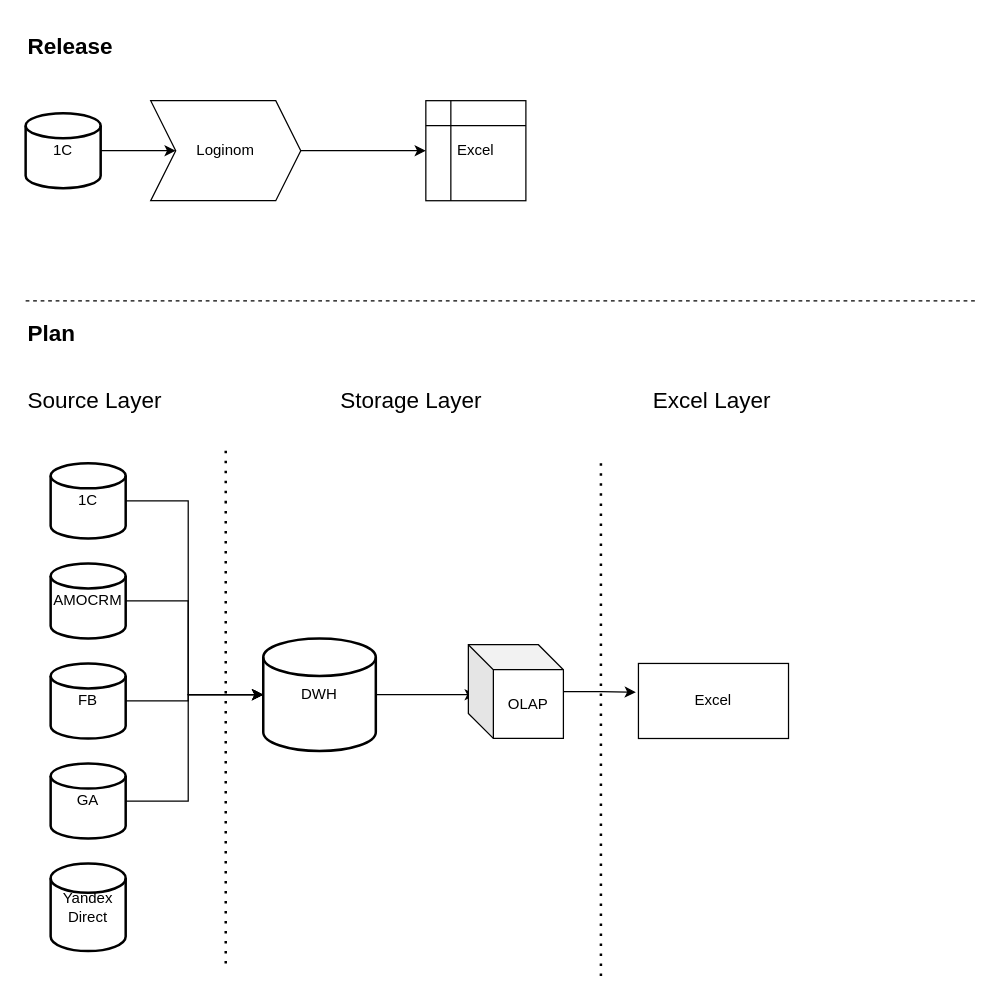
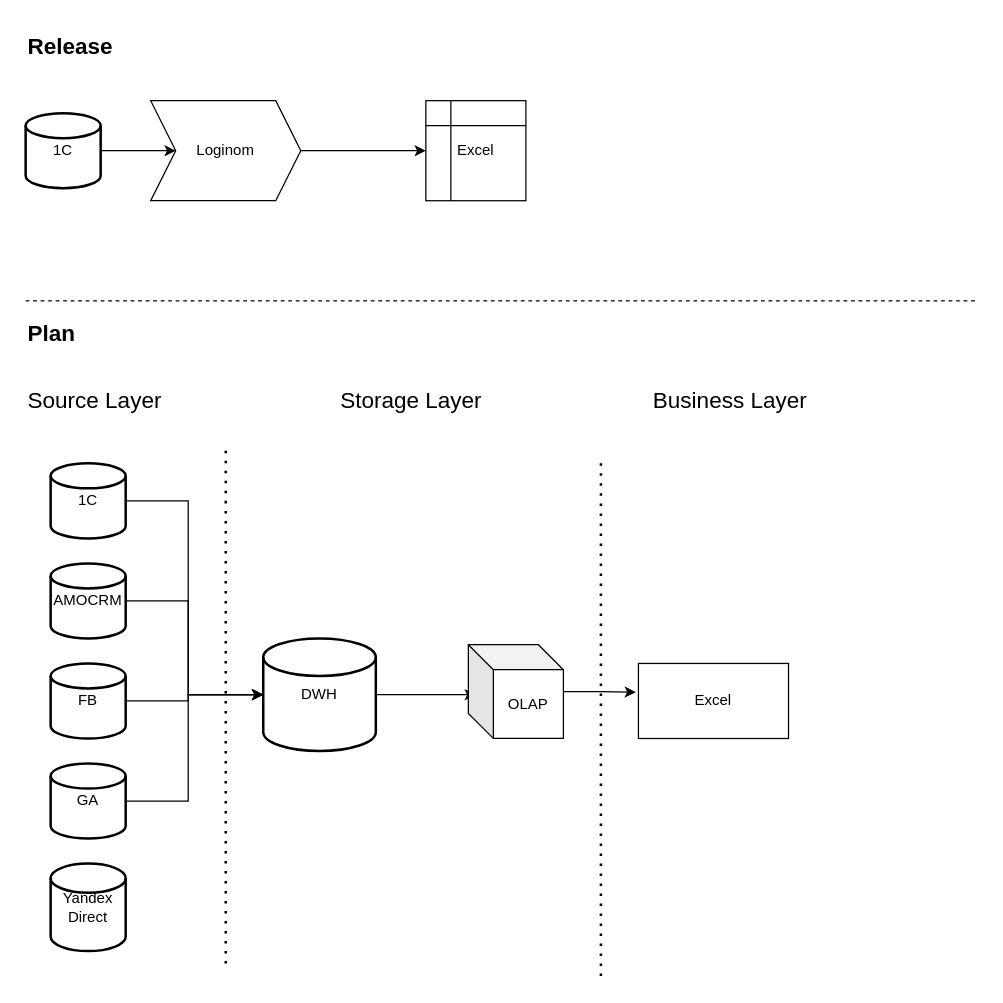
(695, 397) -> (708, 397)
